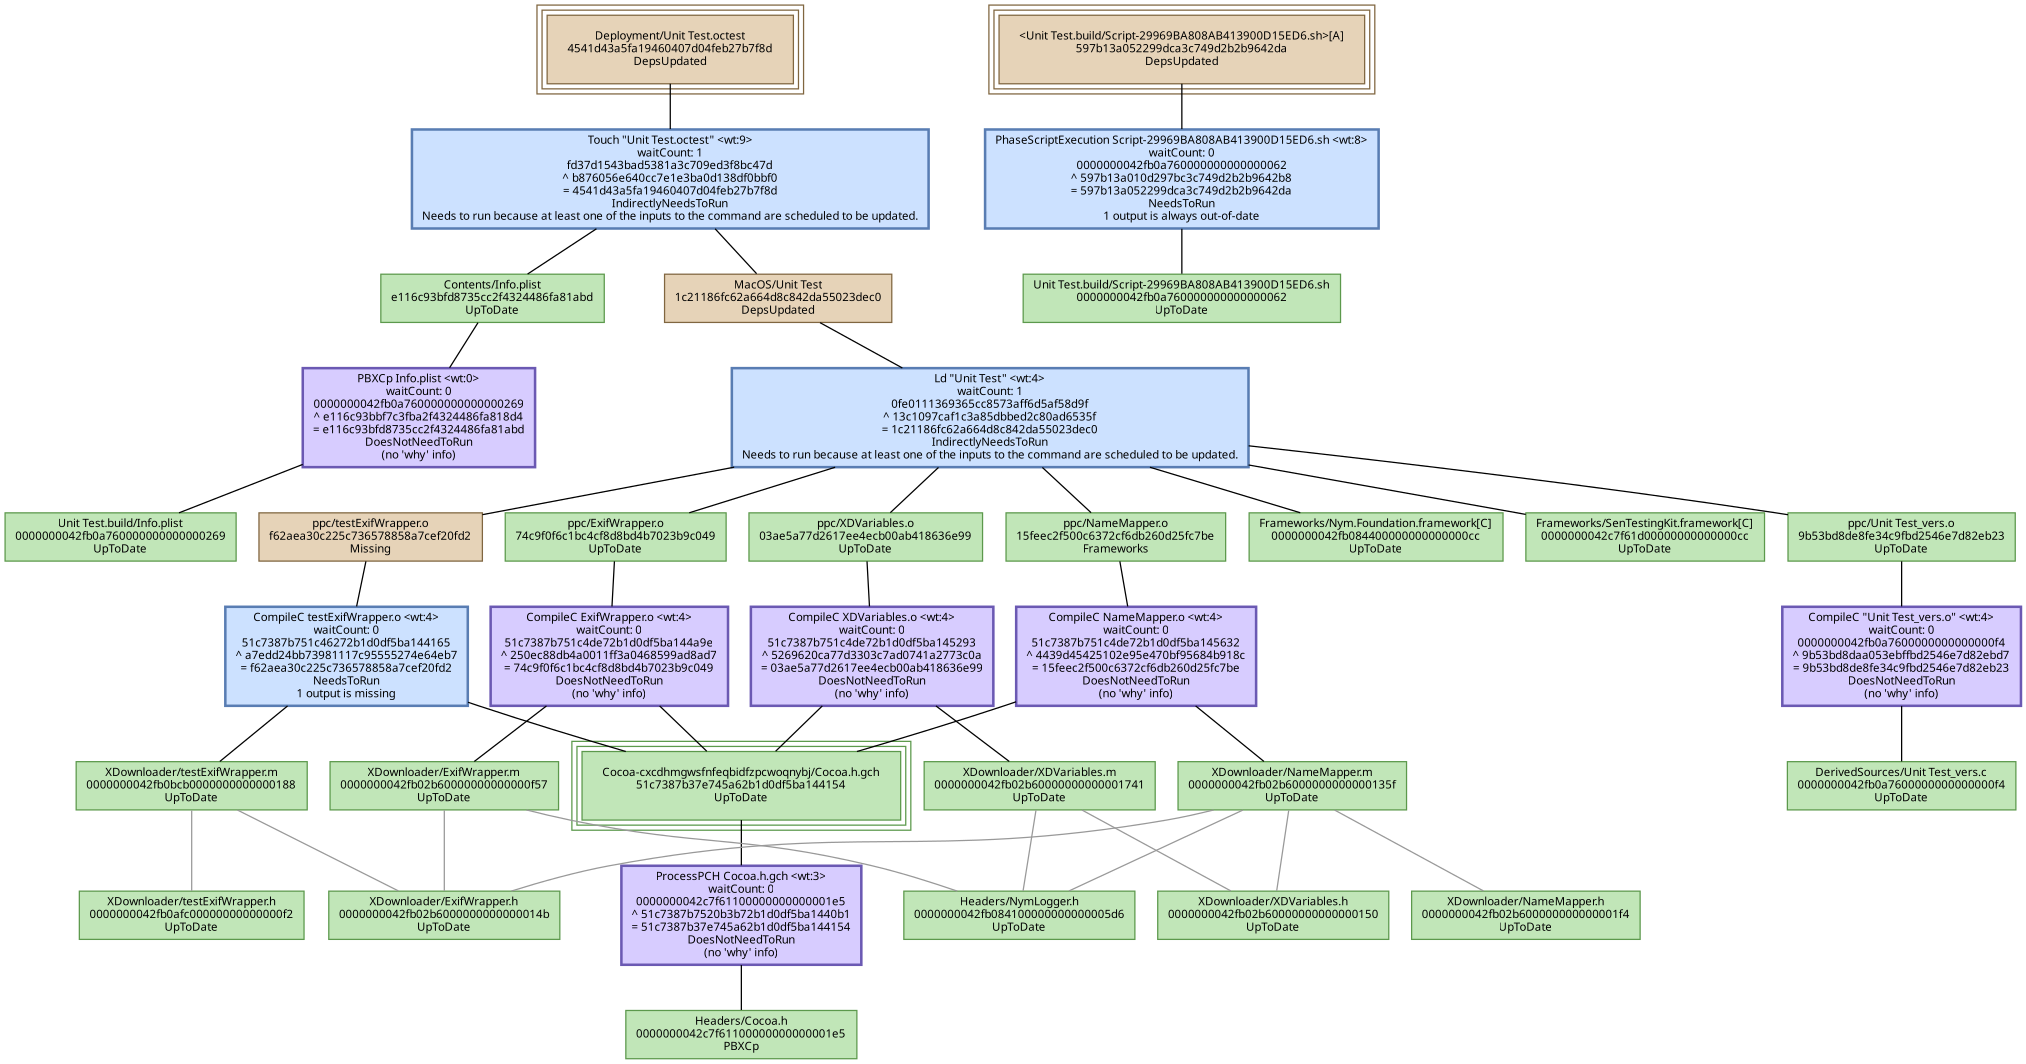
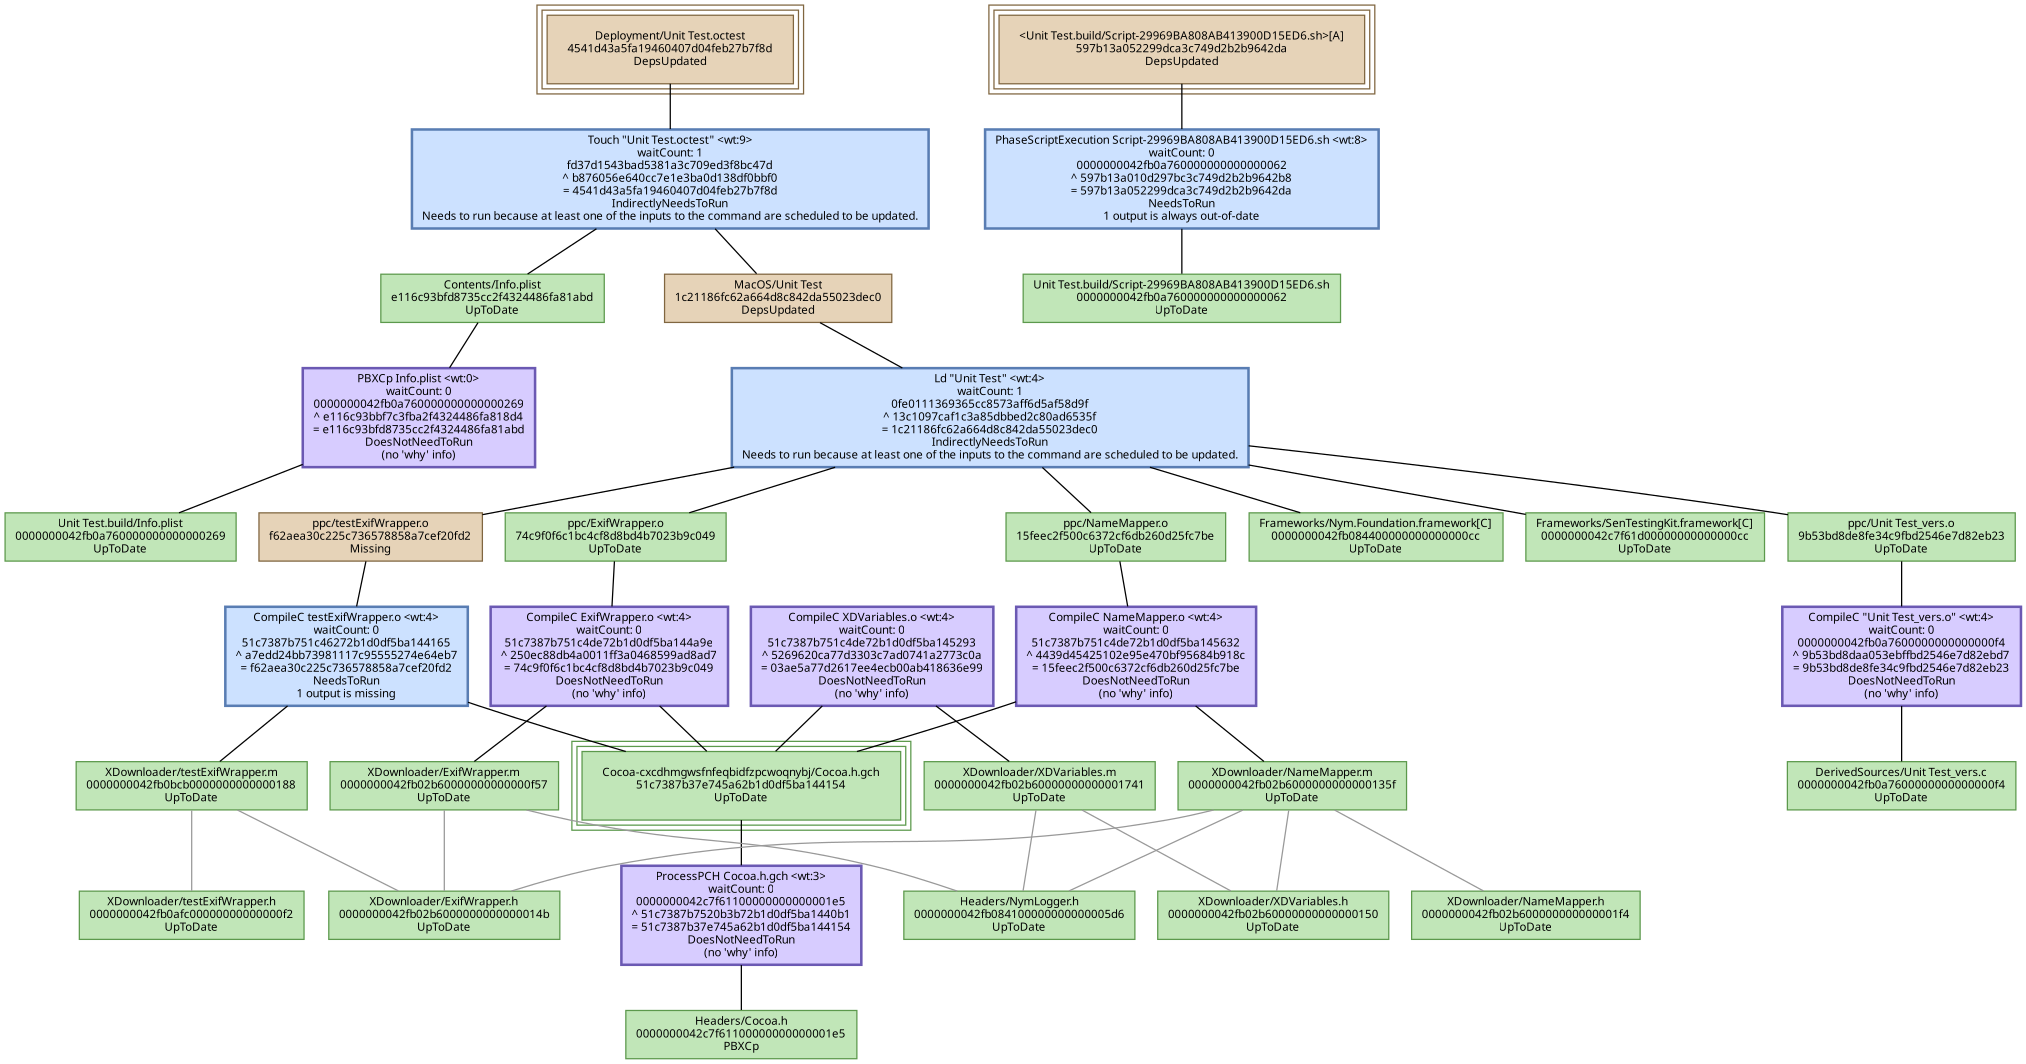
(866, 537) -> none
(1116, 537) -> (1116, 537)
